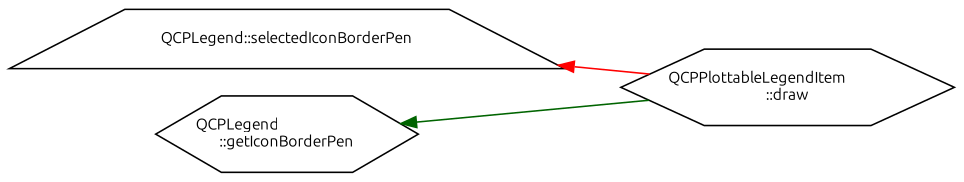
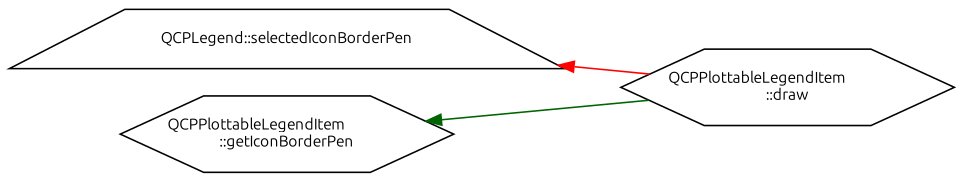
(287, 134) -> (287, 134)
